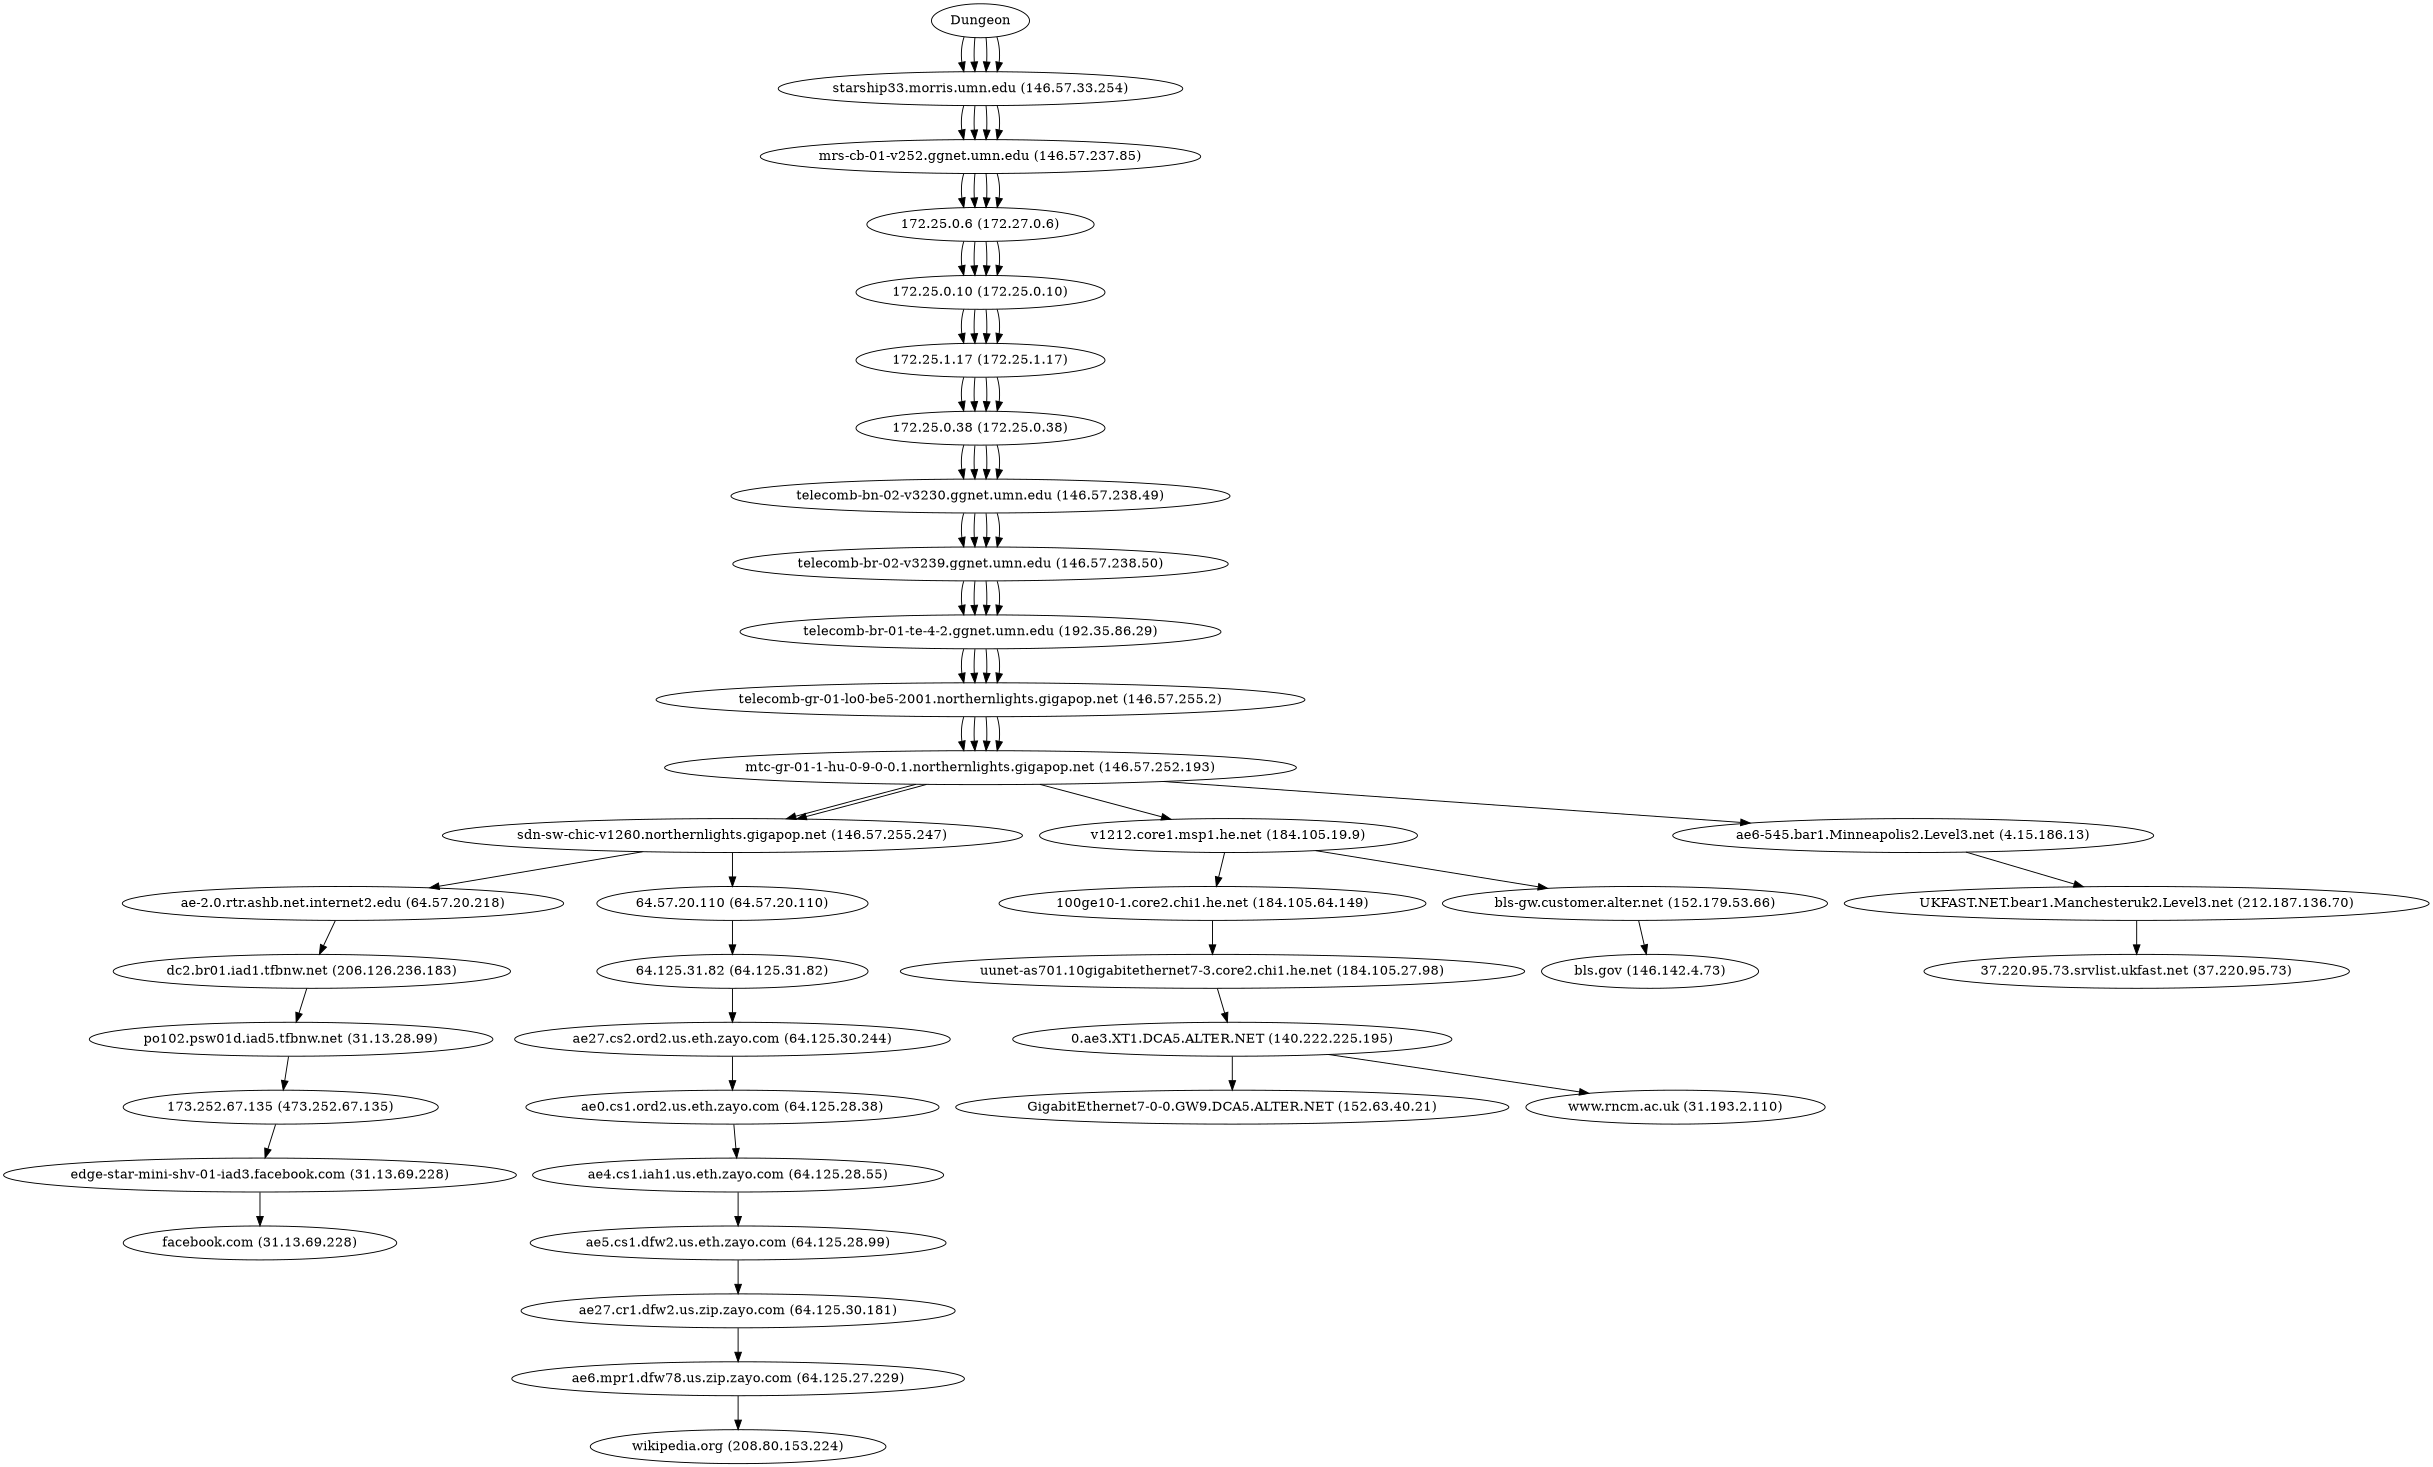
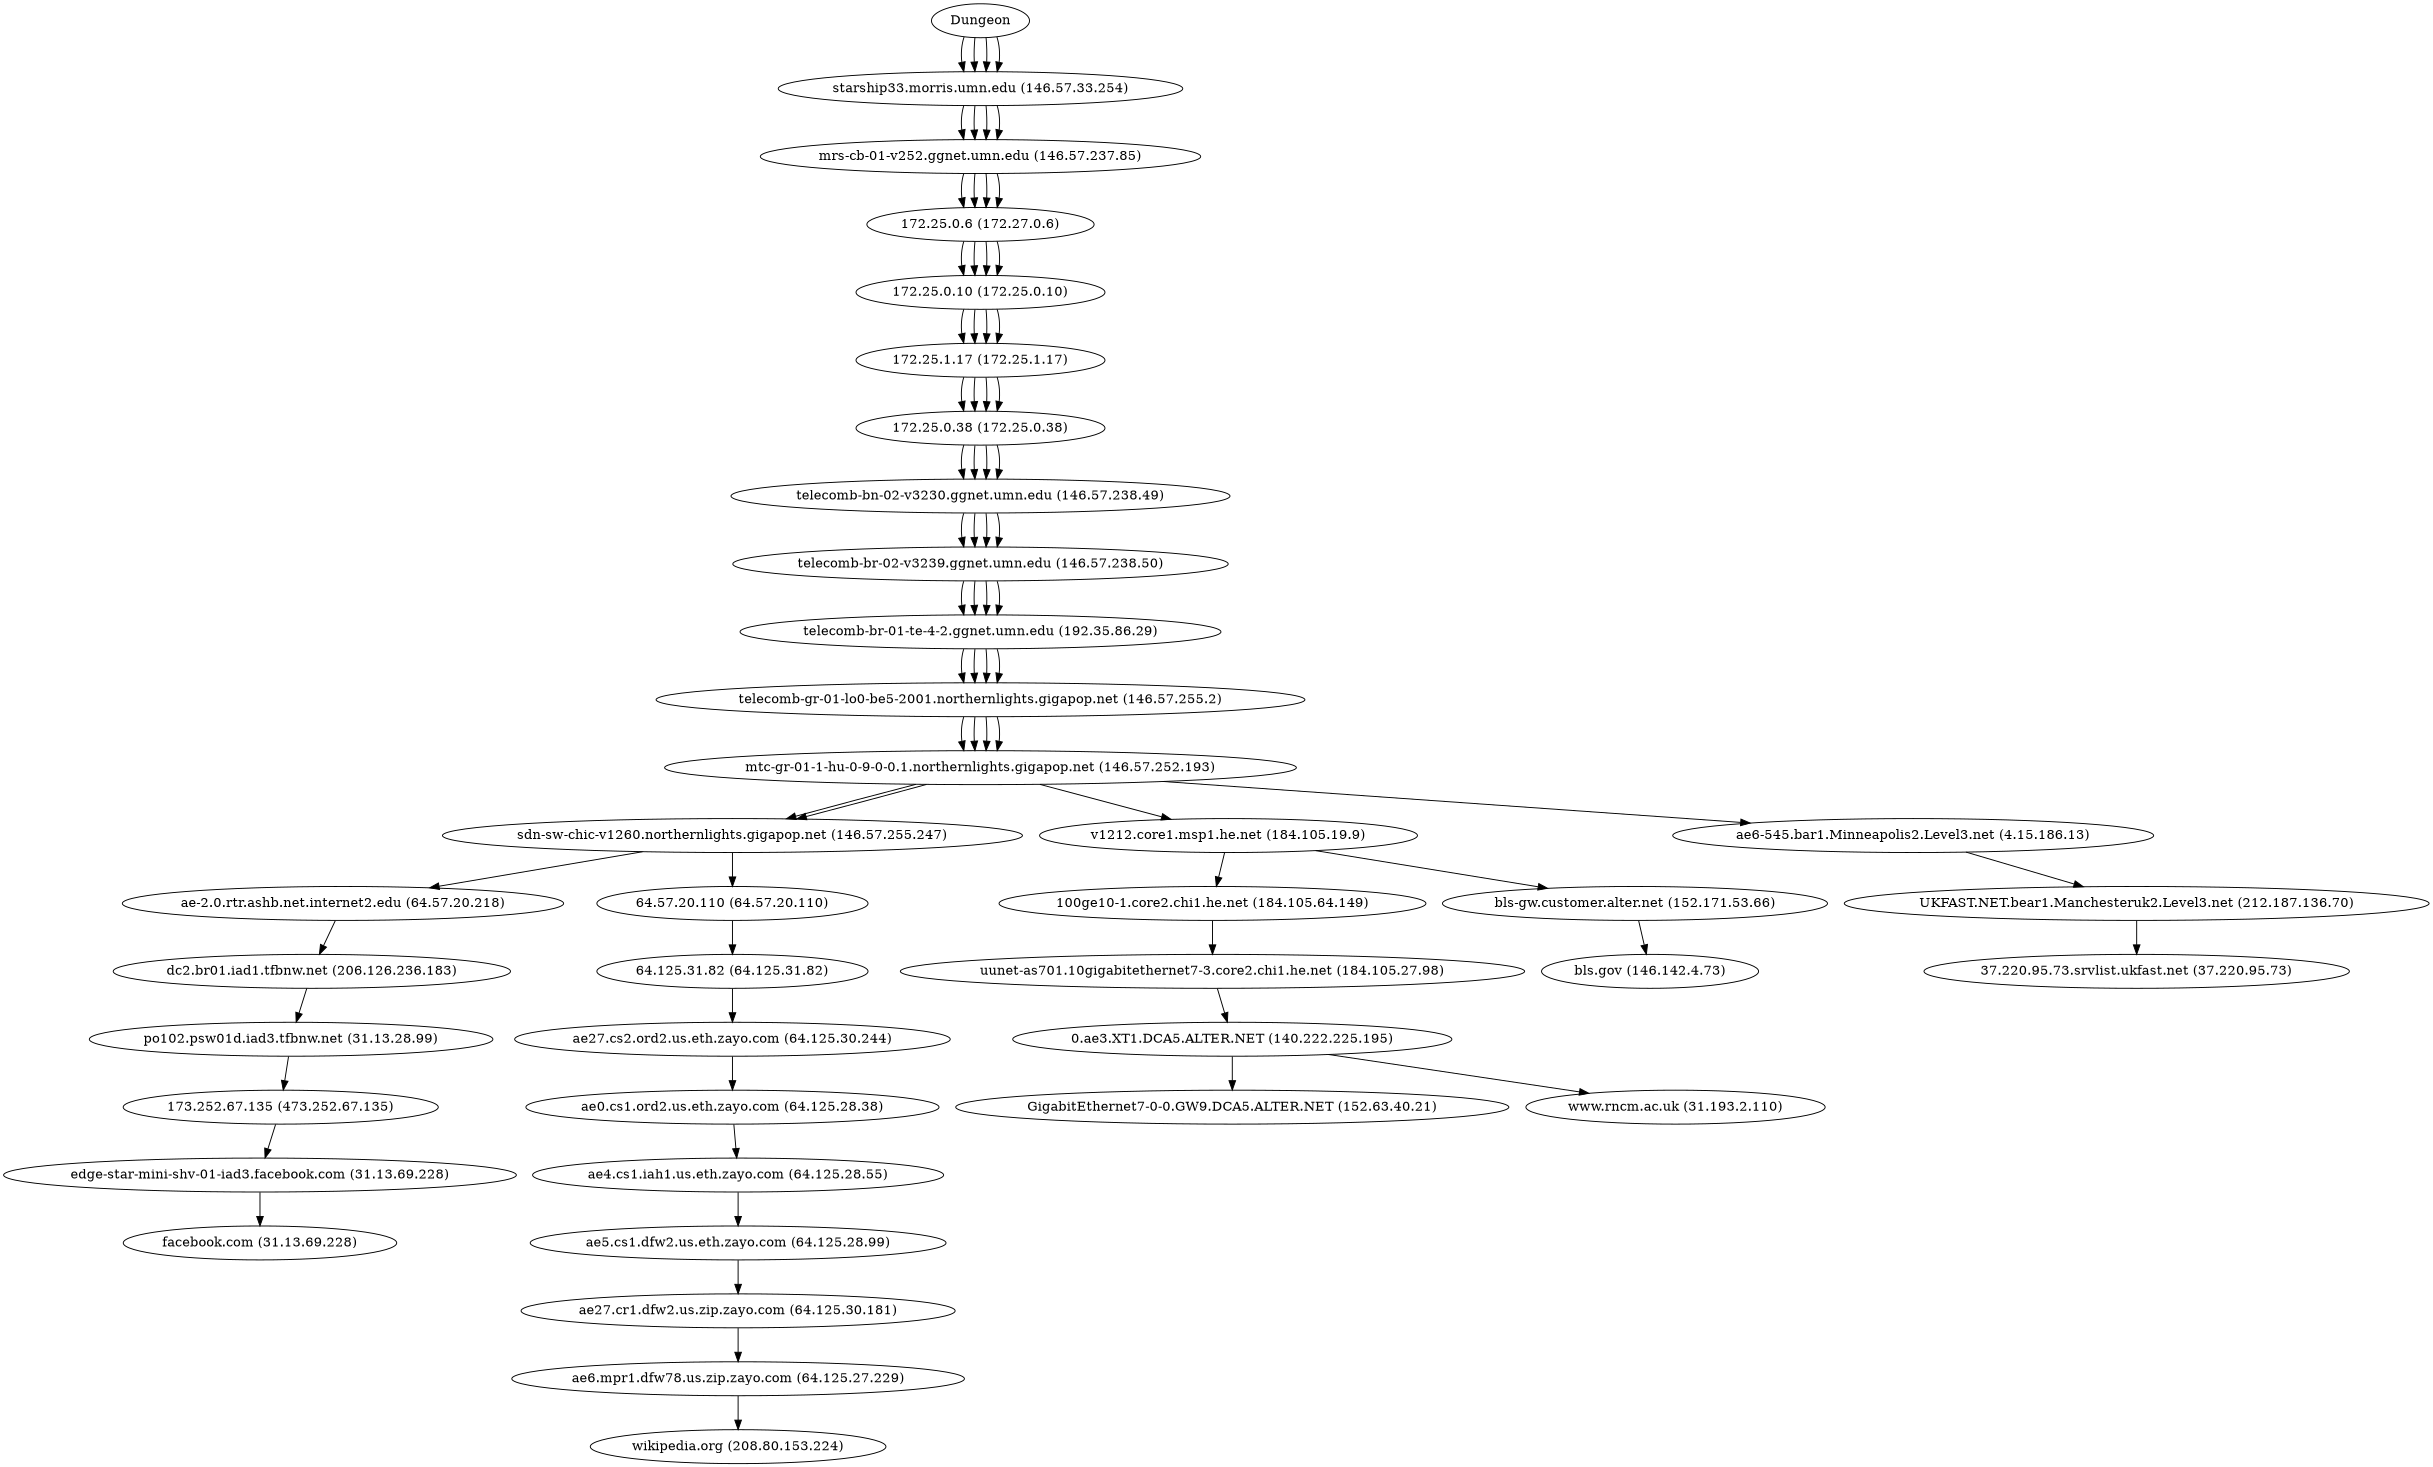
(1635, 903) -> (1635, 903)
(291, 1039) -> (291, 1039)
